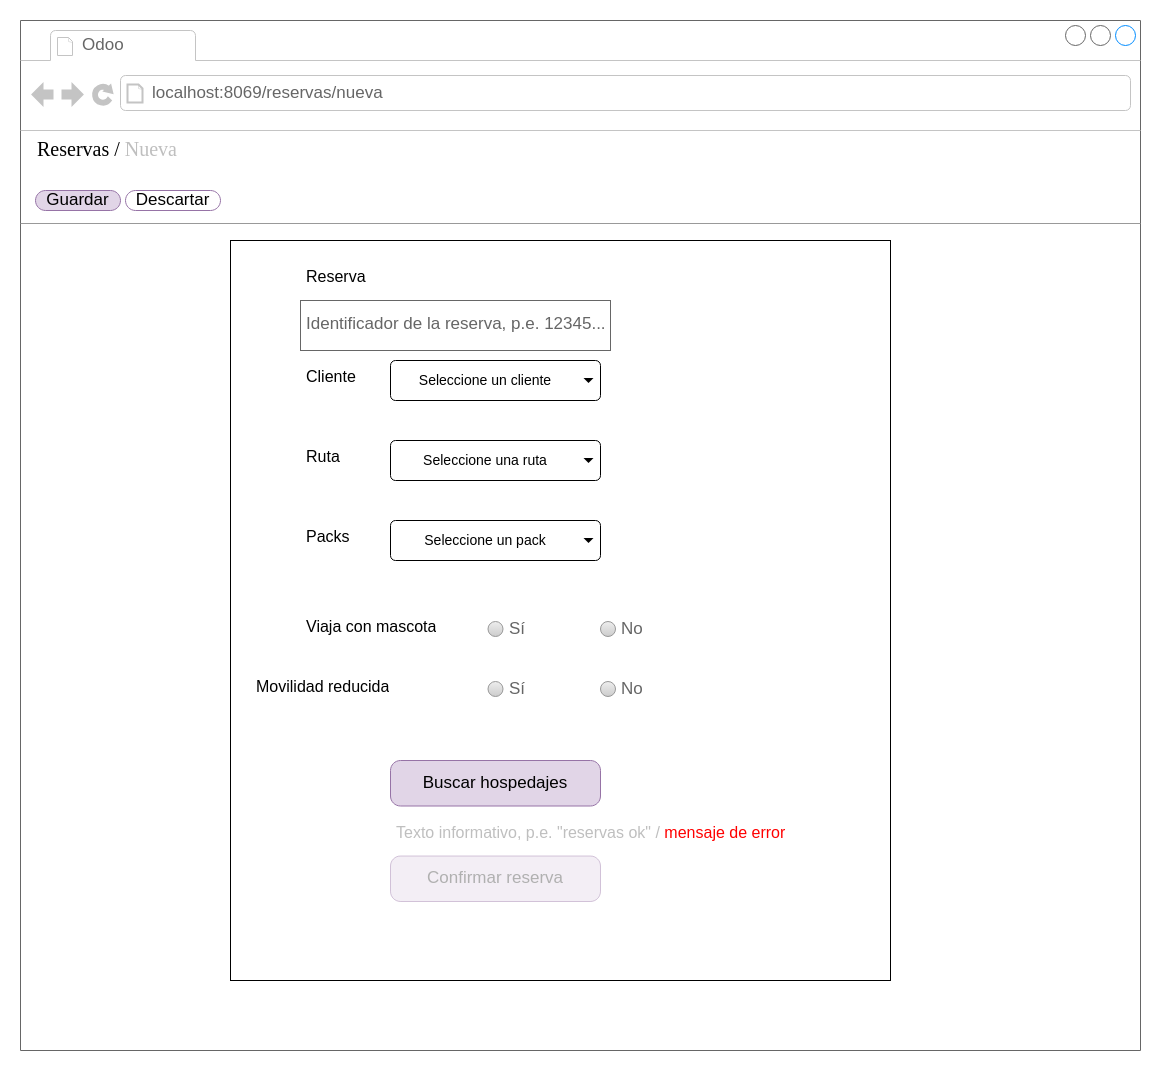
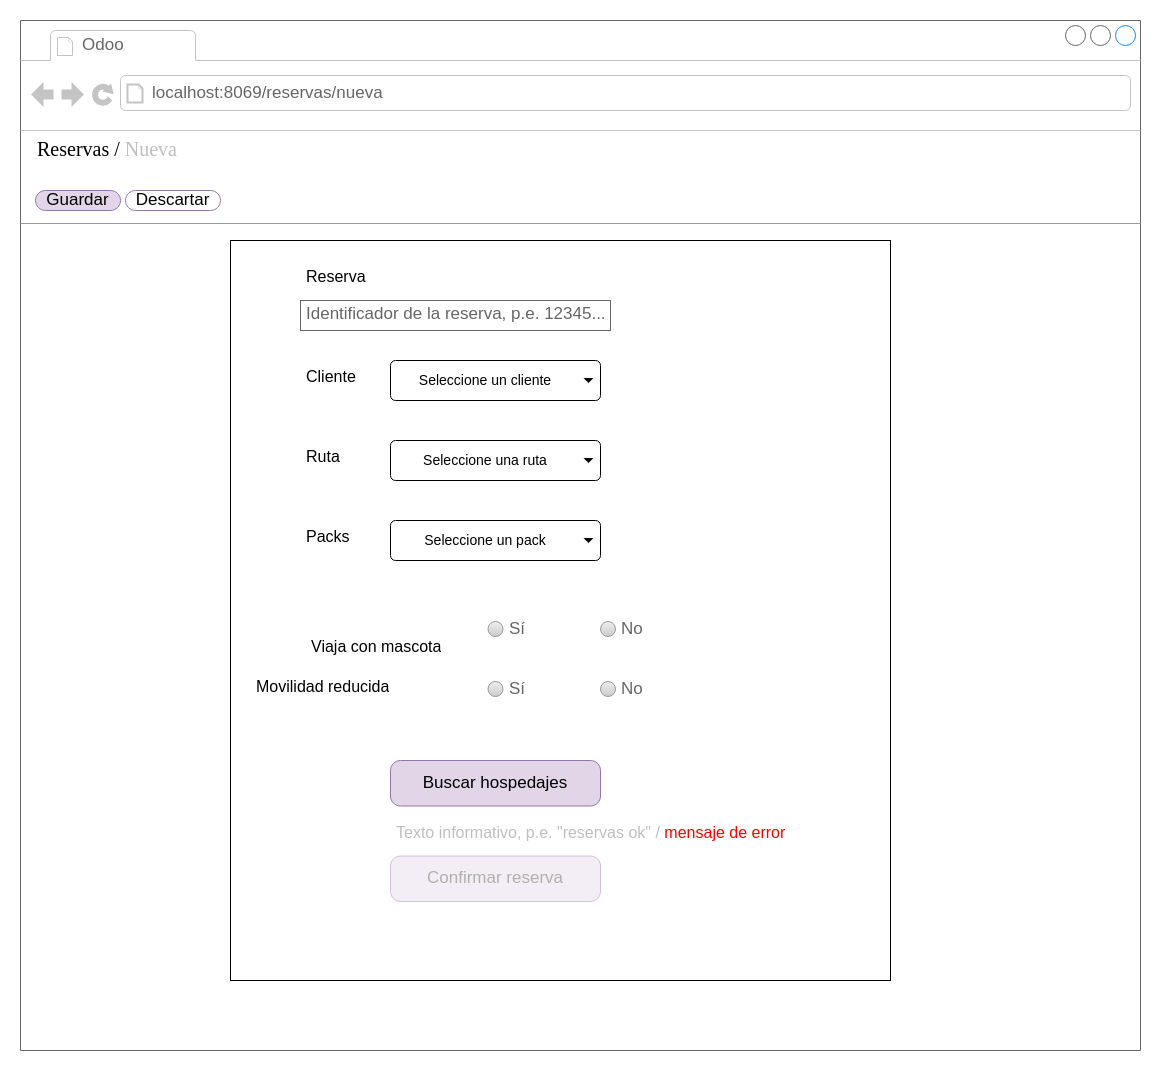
(456, 326) -> (456, 316)
(376, 624) -> (381, 644)
